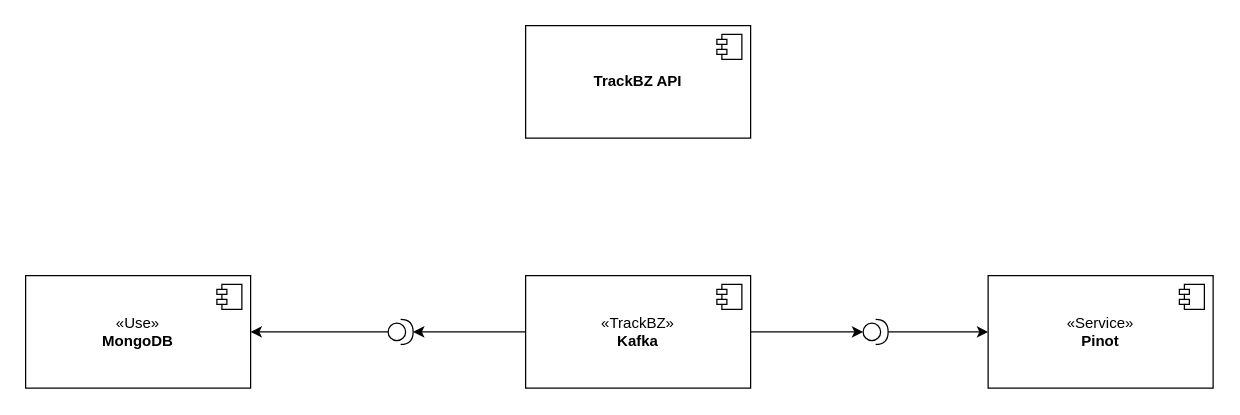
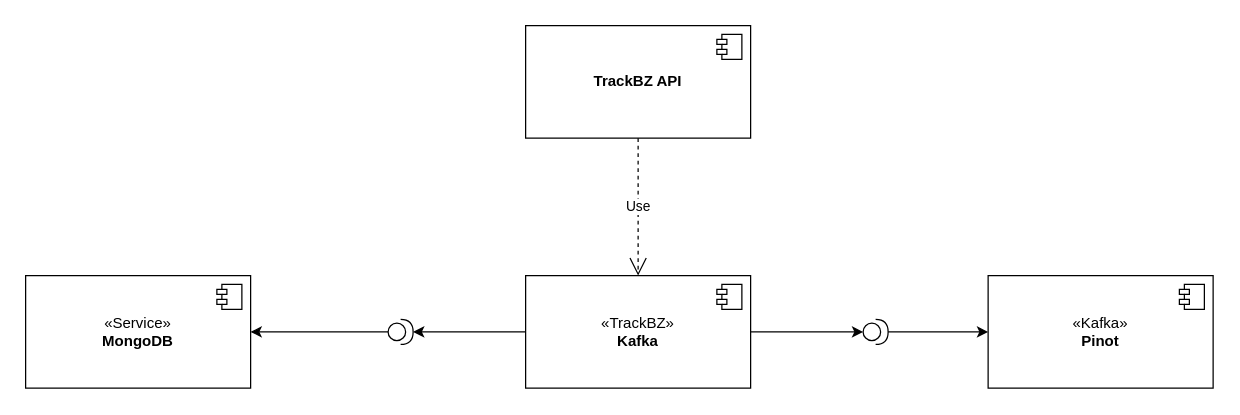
none -> (638, 205)
(138, 332) -> (138, 332)
(1101, 332) -> (1101, 332)
